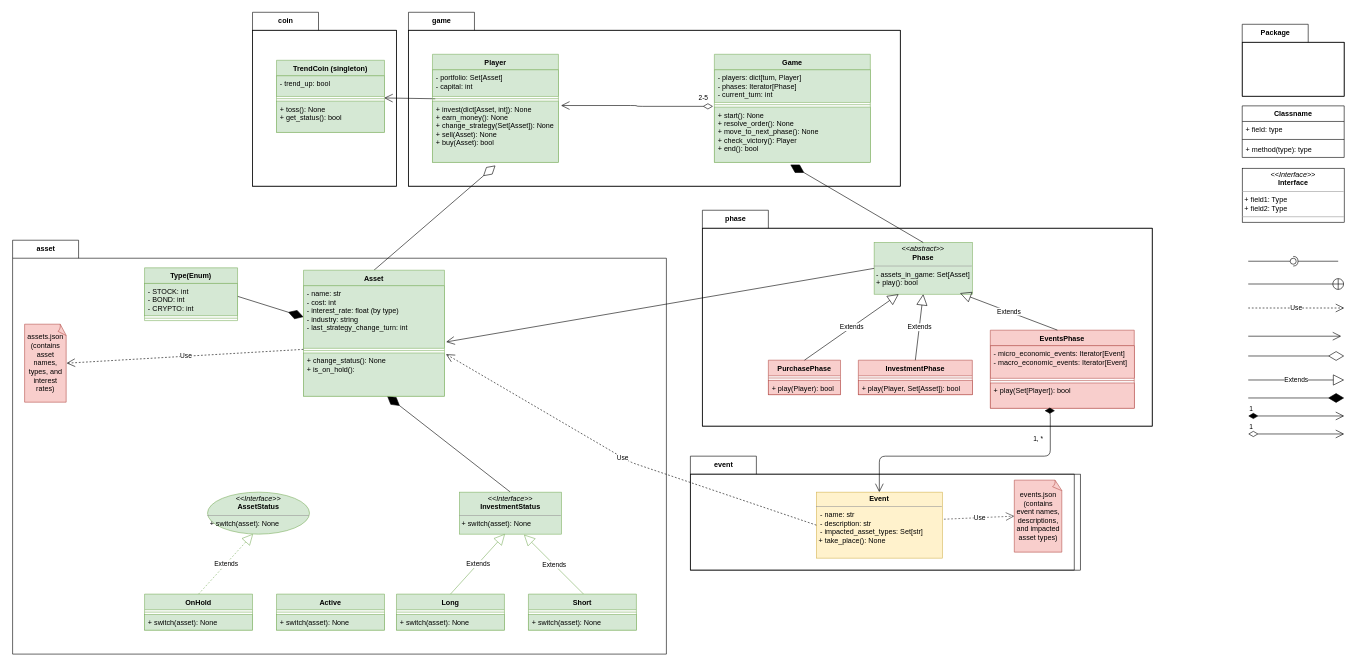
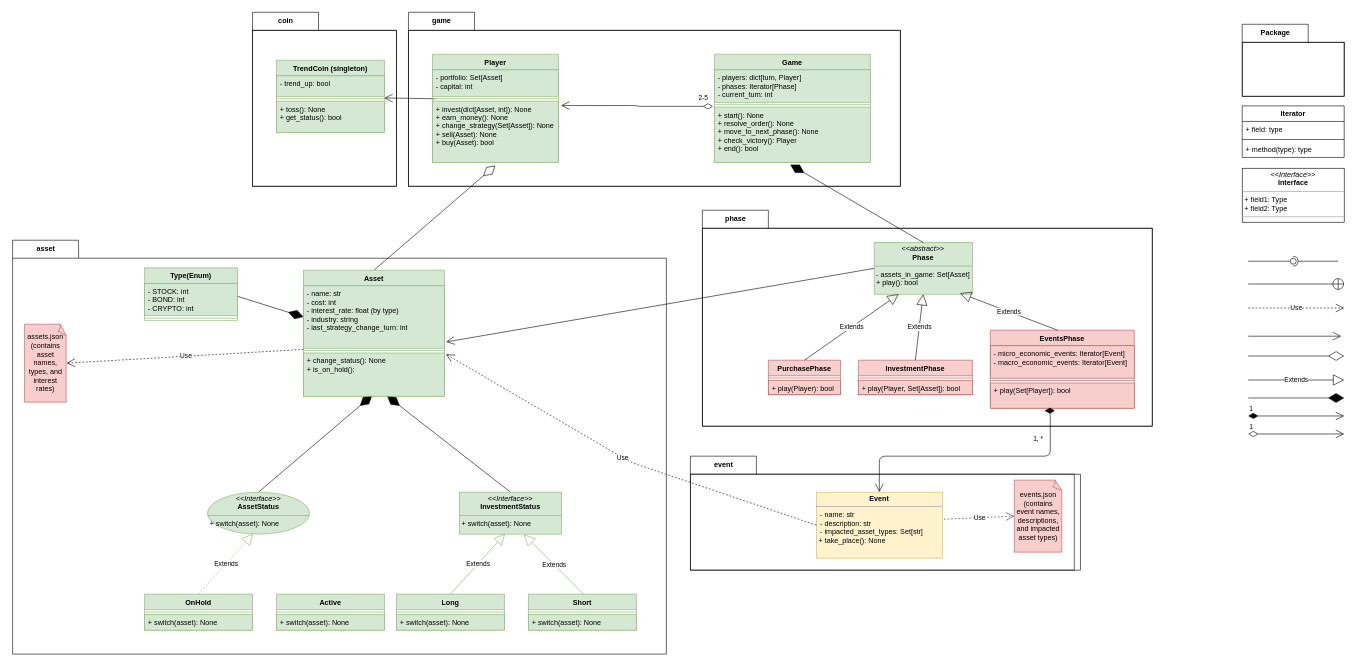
(1293, 114) -> (1293, 114)
none -> (309, 449)
